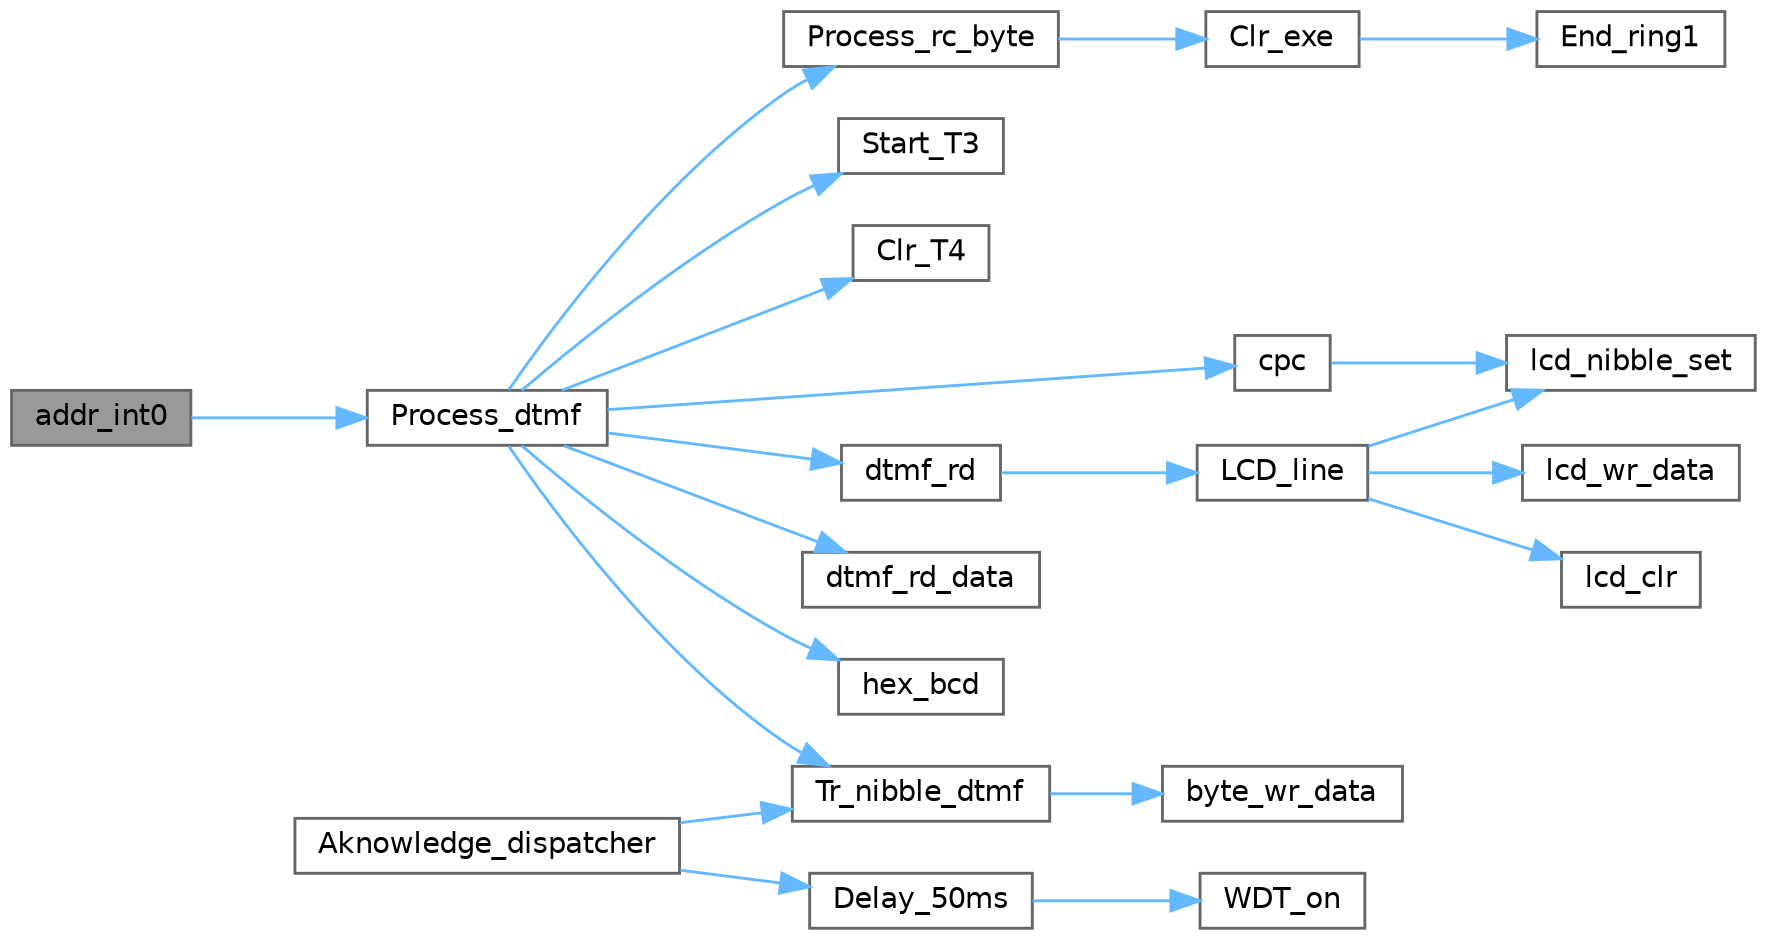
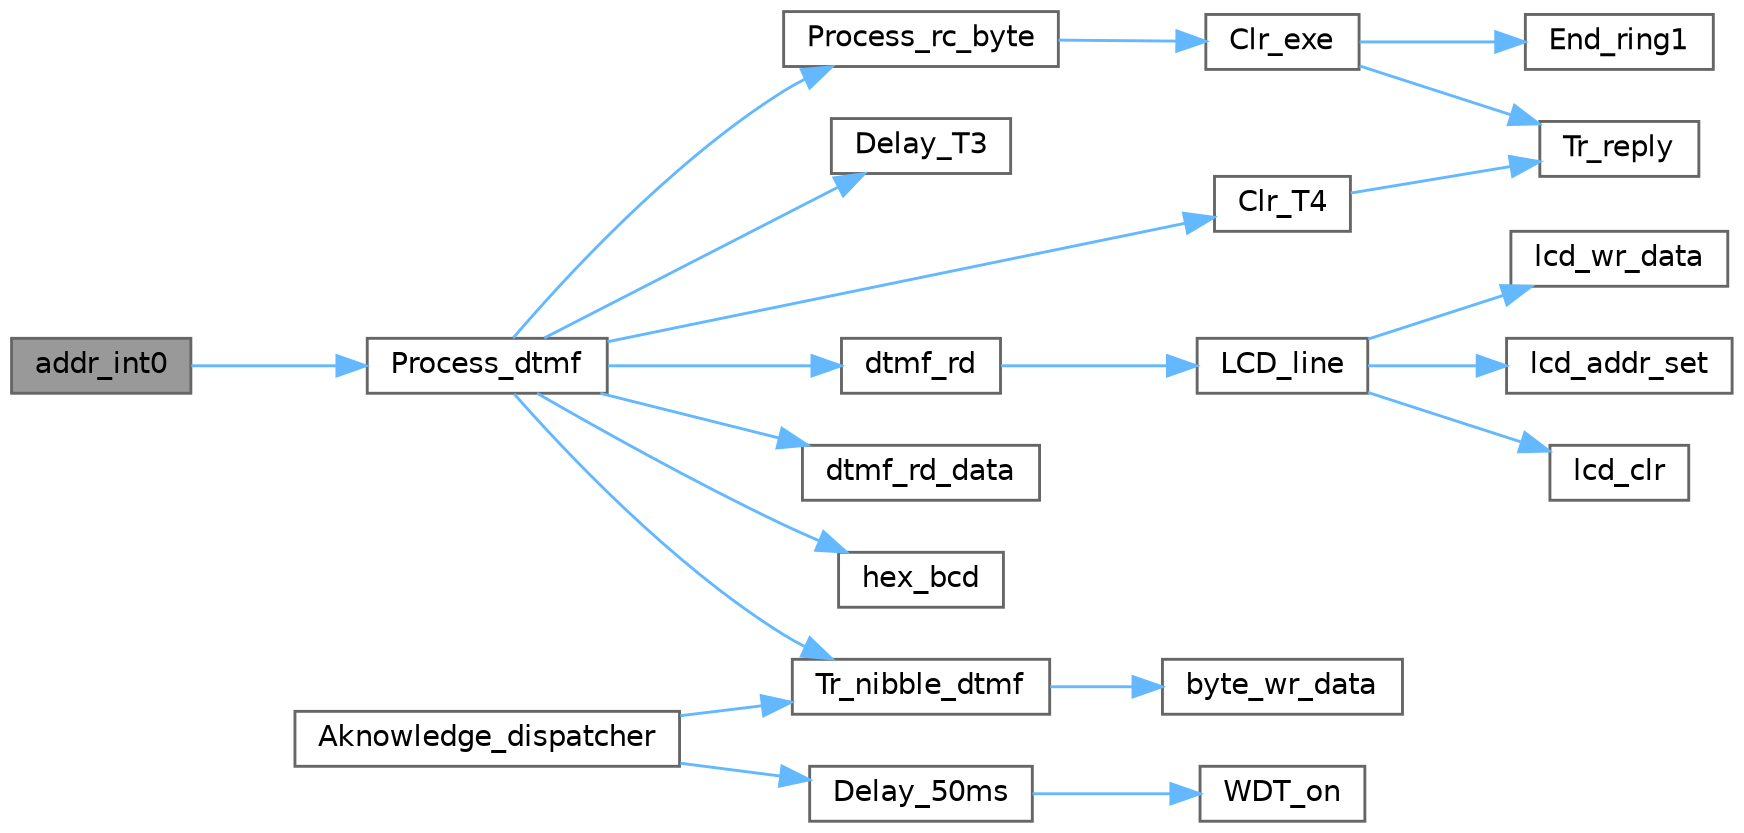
(921, 146) -> (921, 146)
none -> (1619, 149)
(1282, 363) -> none
(1631, 363) -> (1619, 366)
